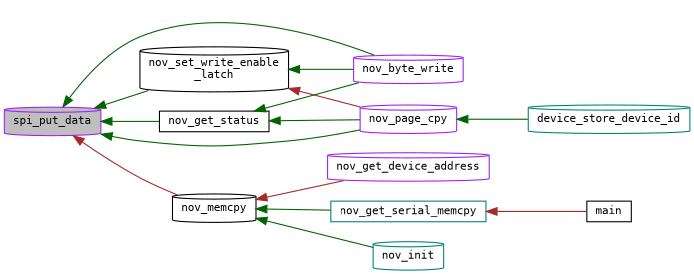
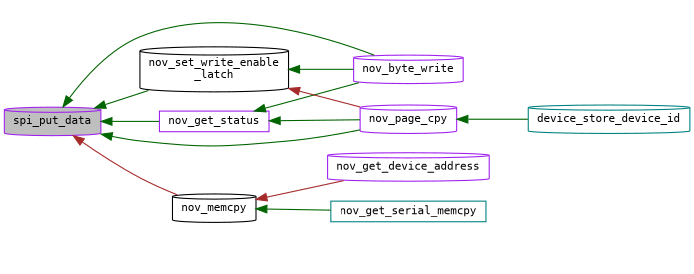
(214, 121) -> (214, 121)
(609, 211) -> none
(408, 256) -> none
